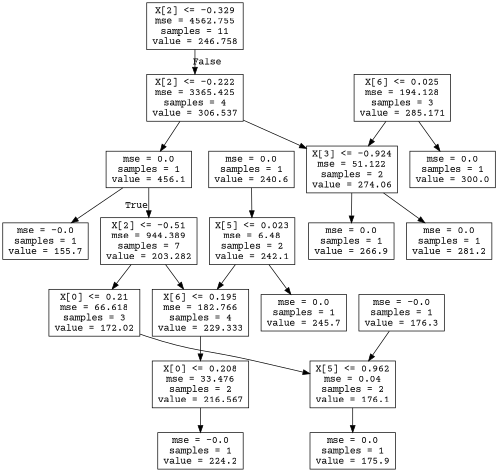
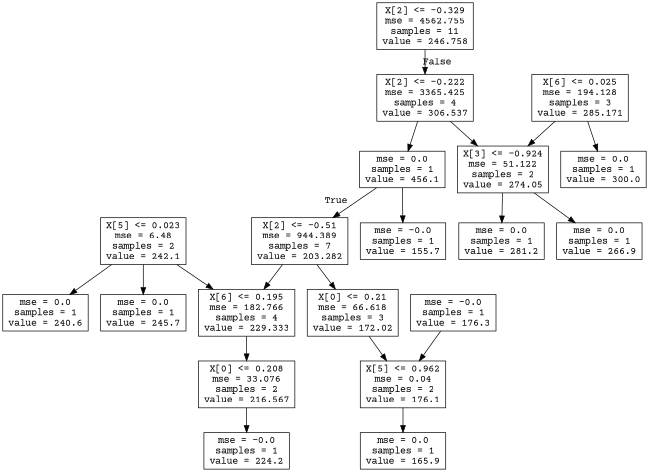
(352, 169) -> (503, 169)
(252, 199) -> (94, 277)
(200, 384) -> (247, 384)
(353, 451) -> (403, 451)
